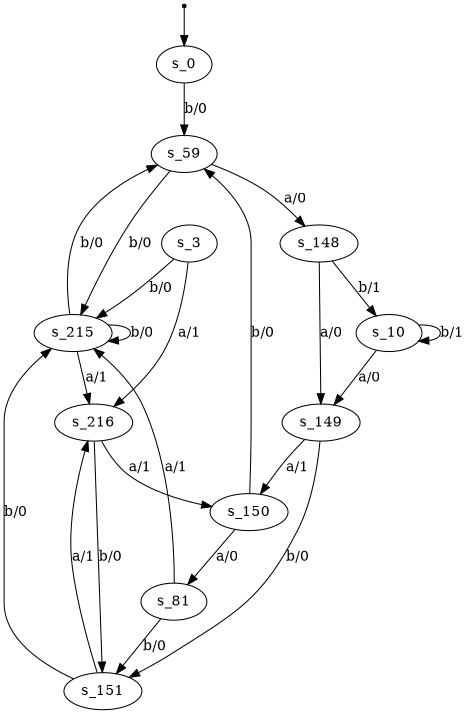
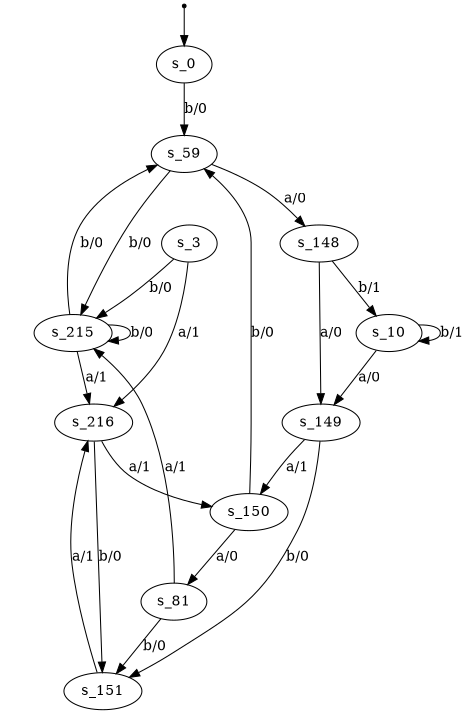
(4, 527) -> none
